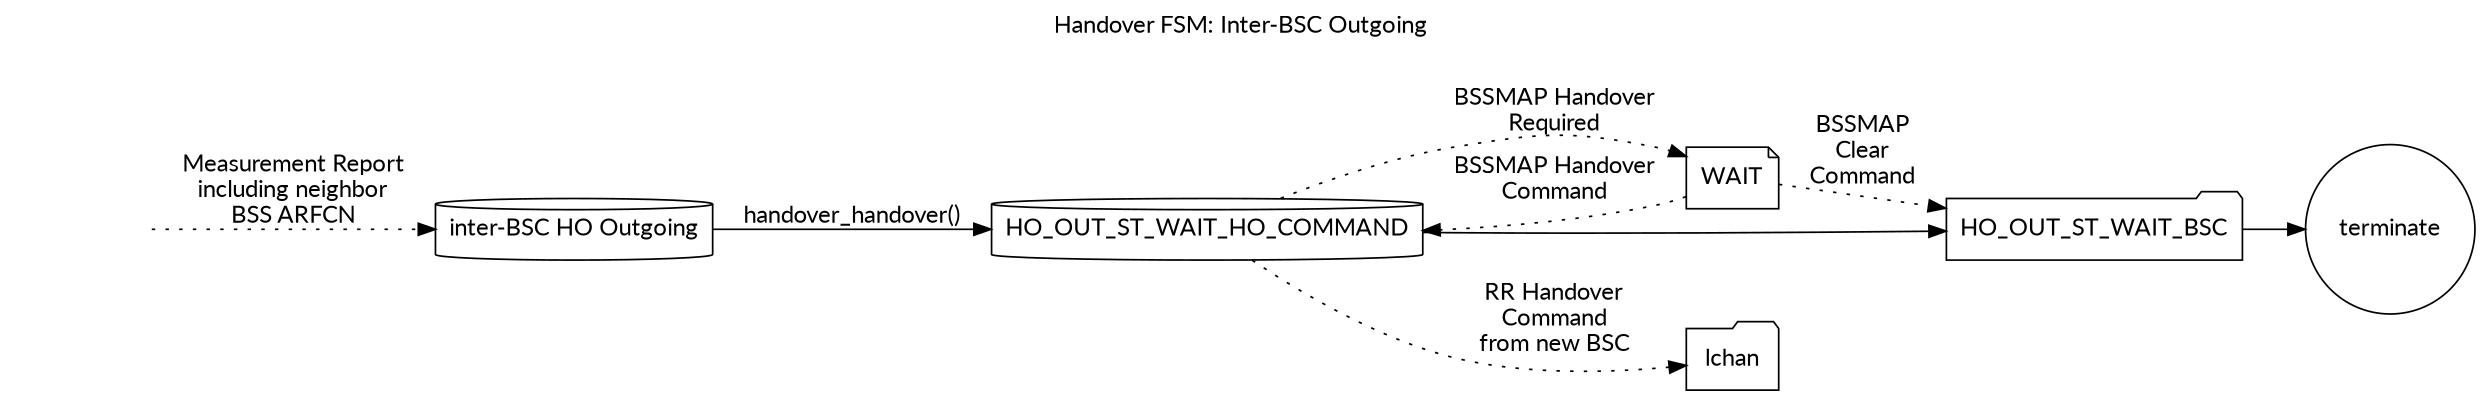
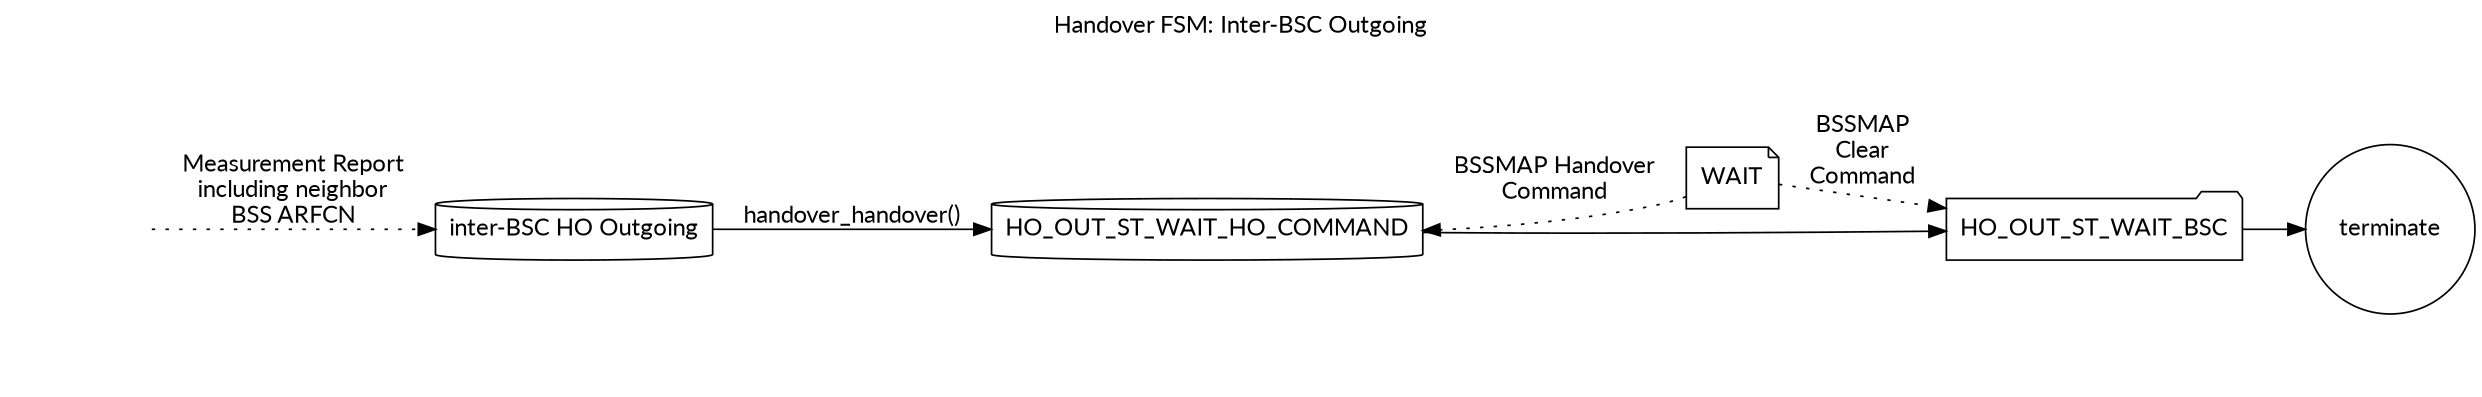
(1472, 144) -> none
(1733, 359) -> none
